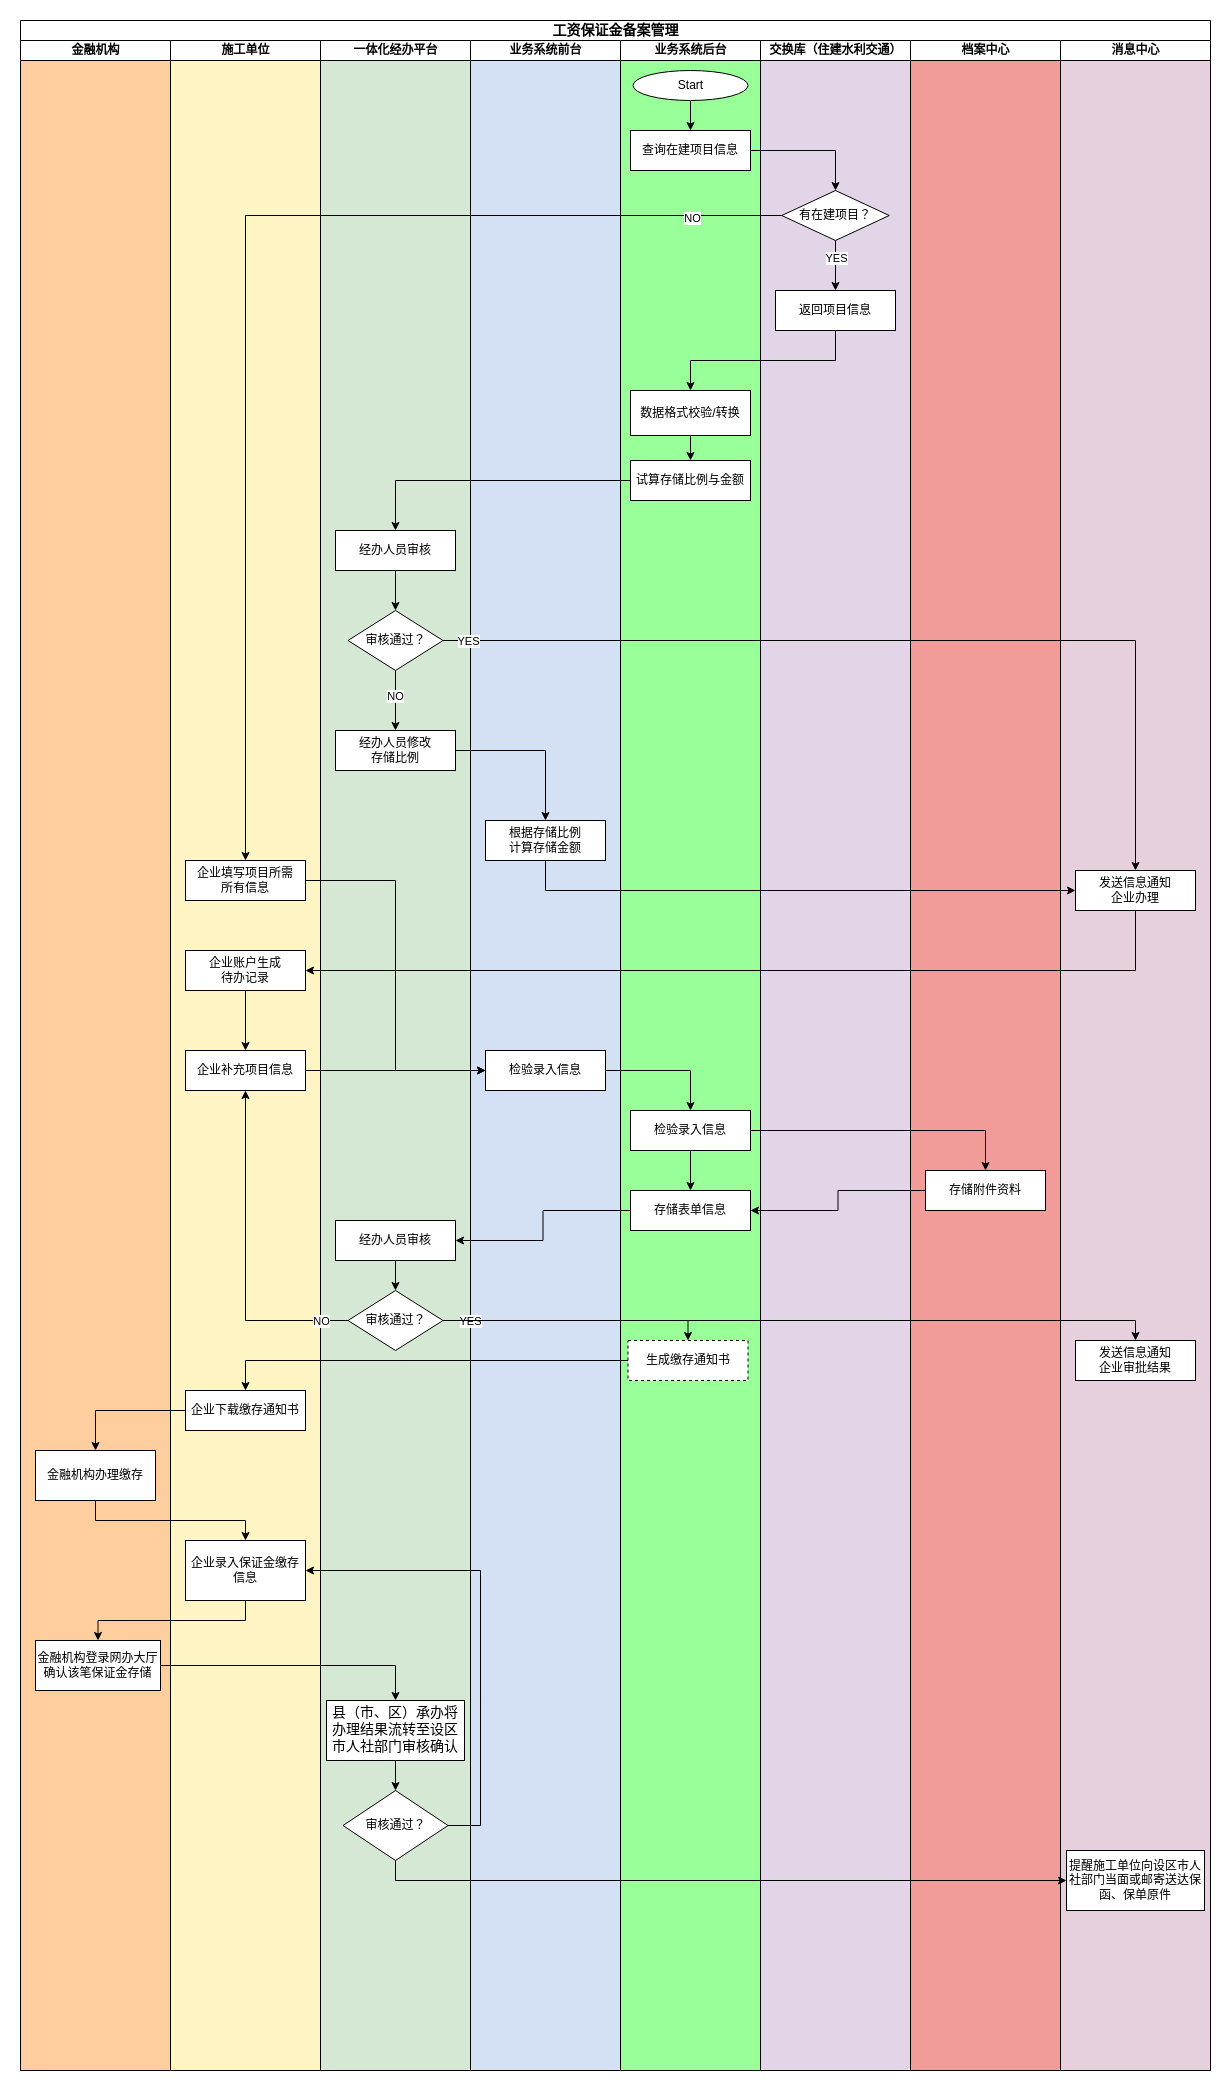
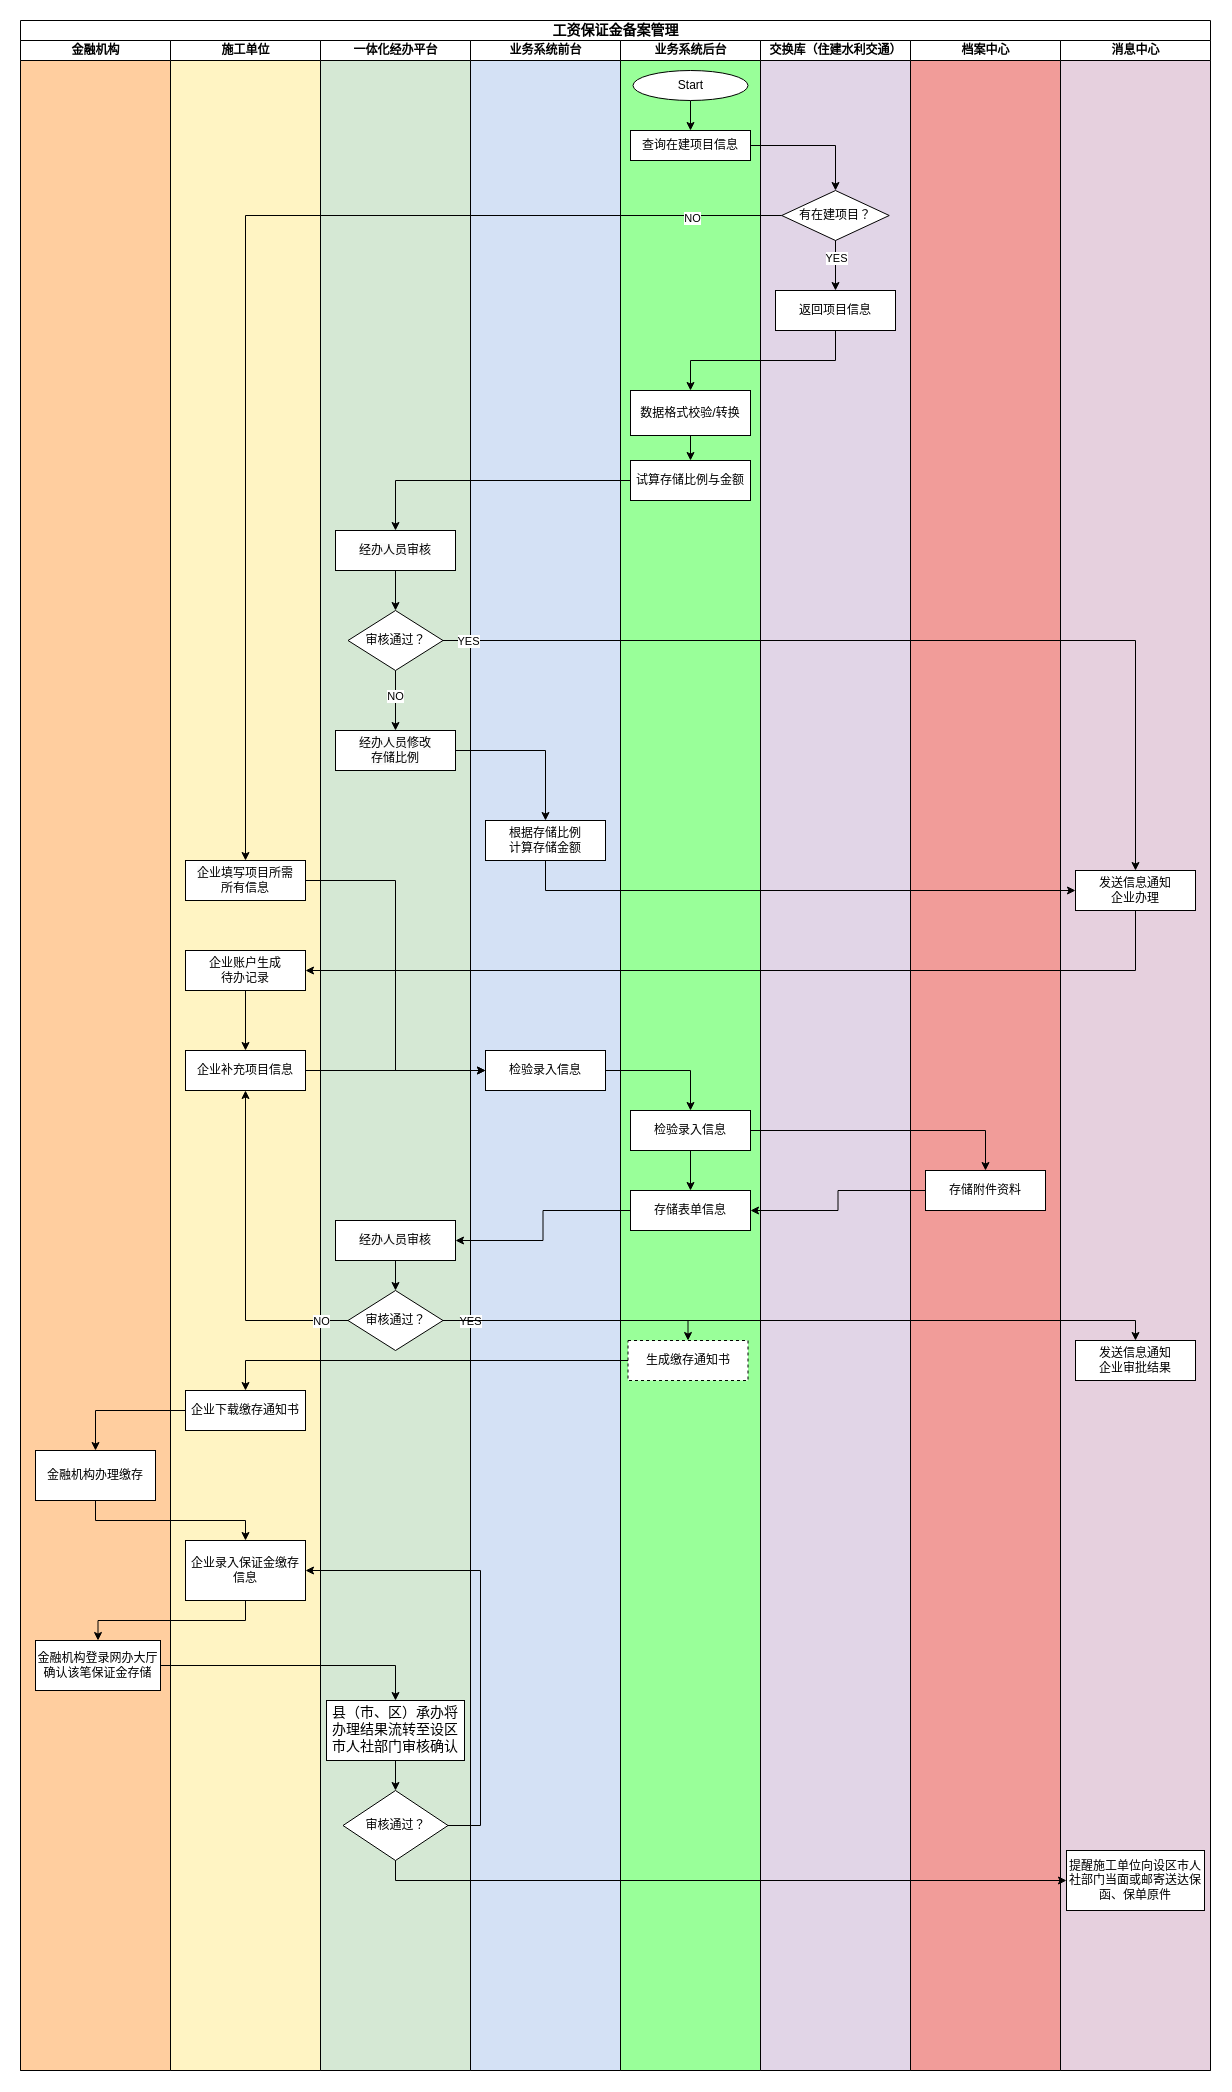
(691, 151) -> (691, 146)
